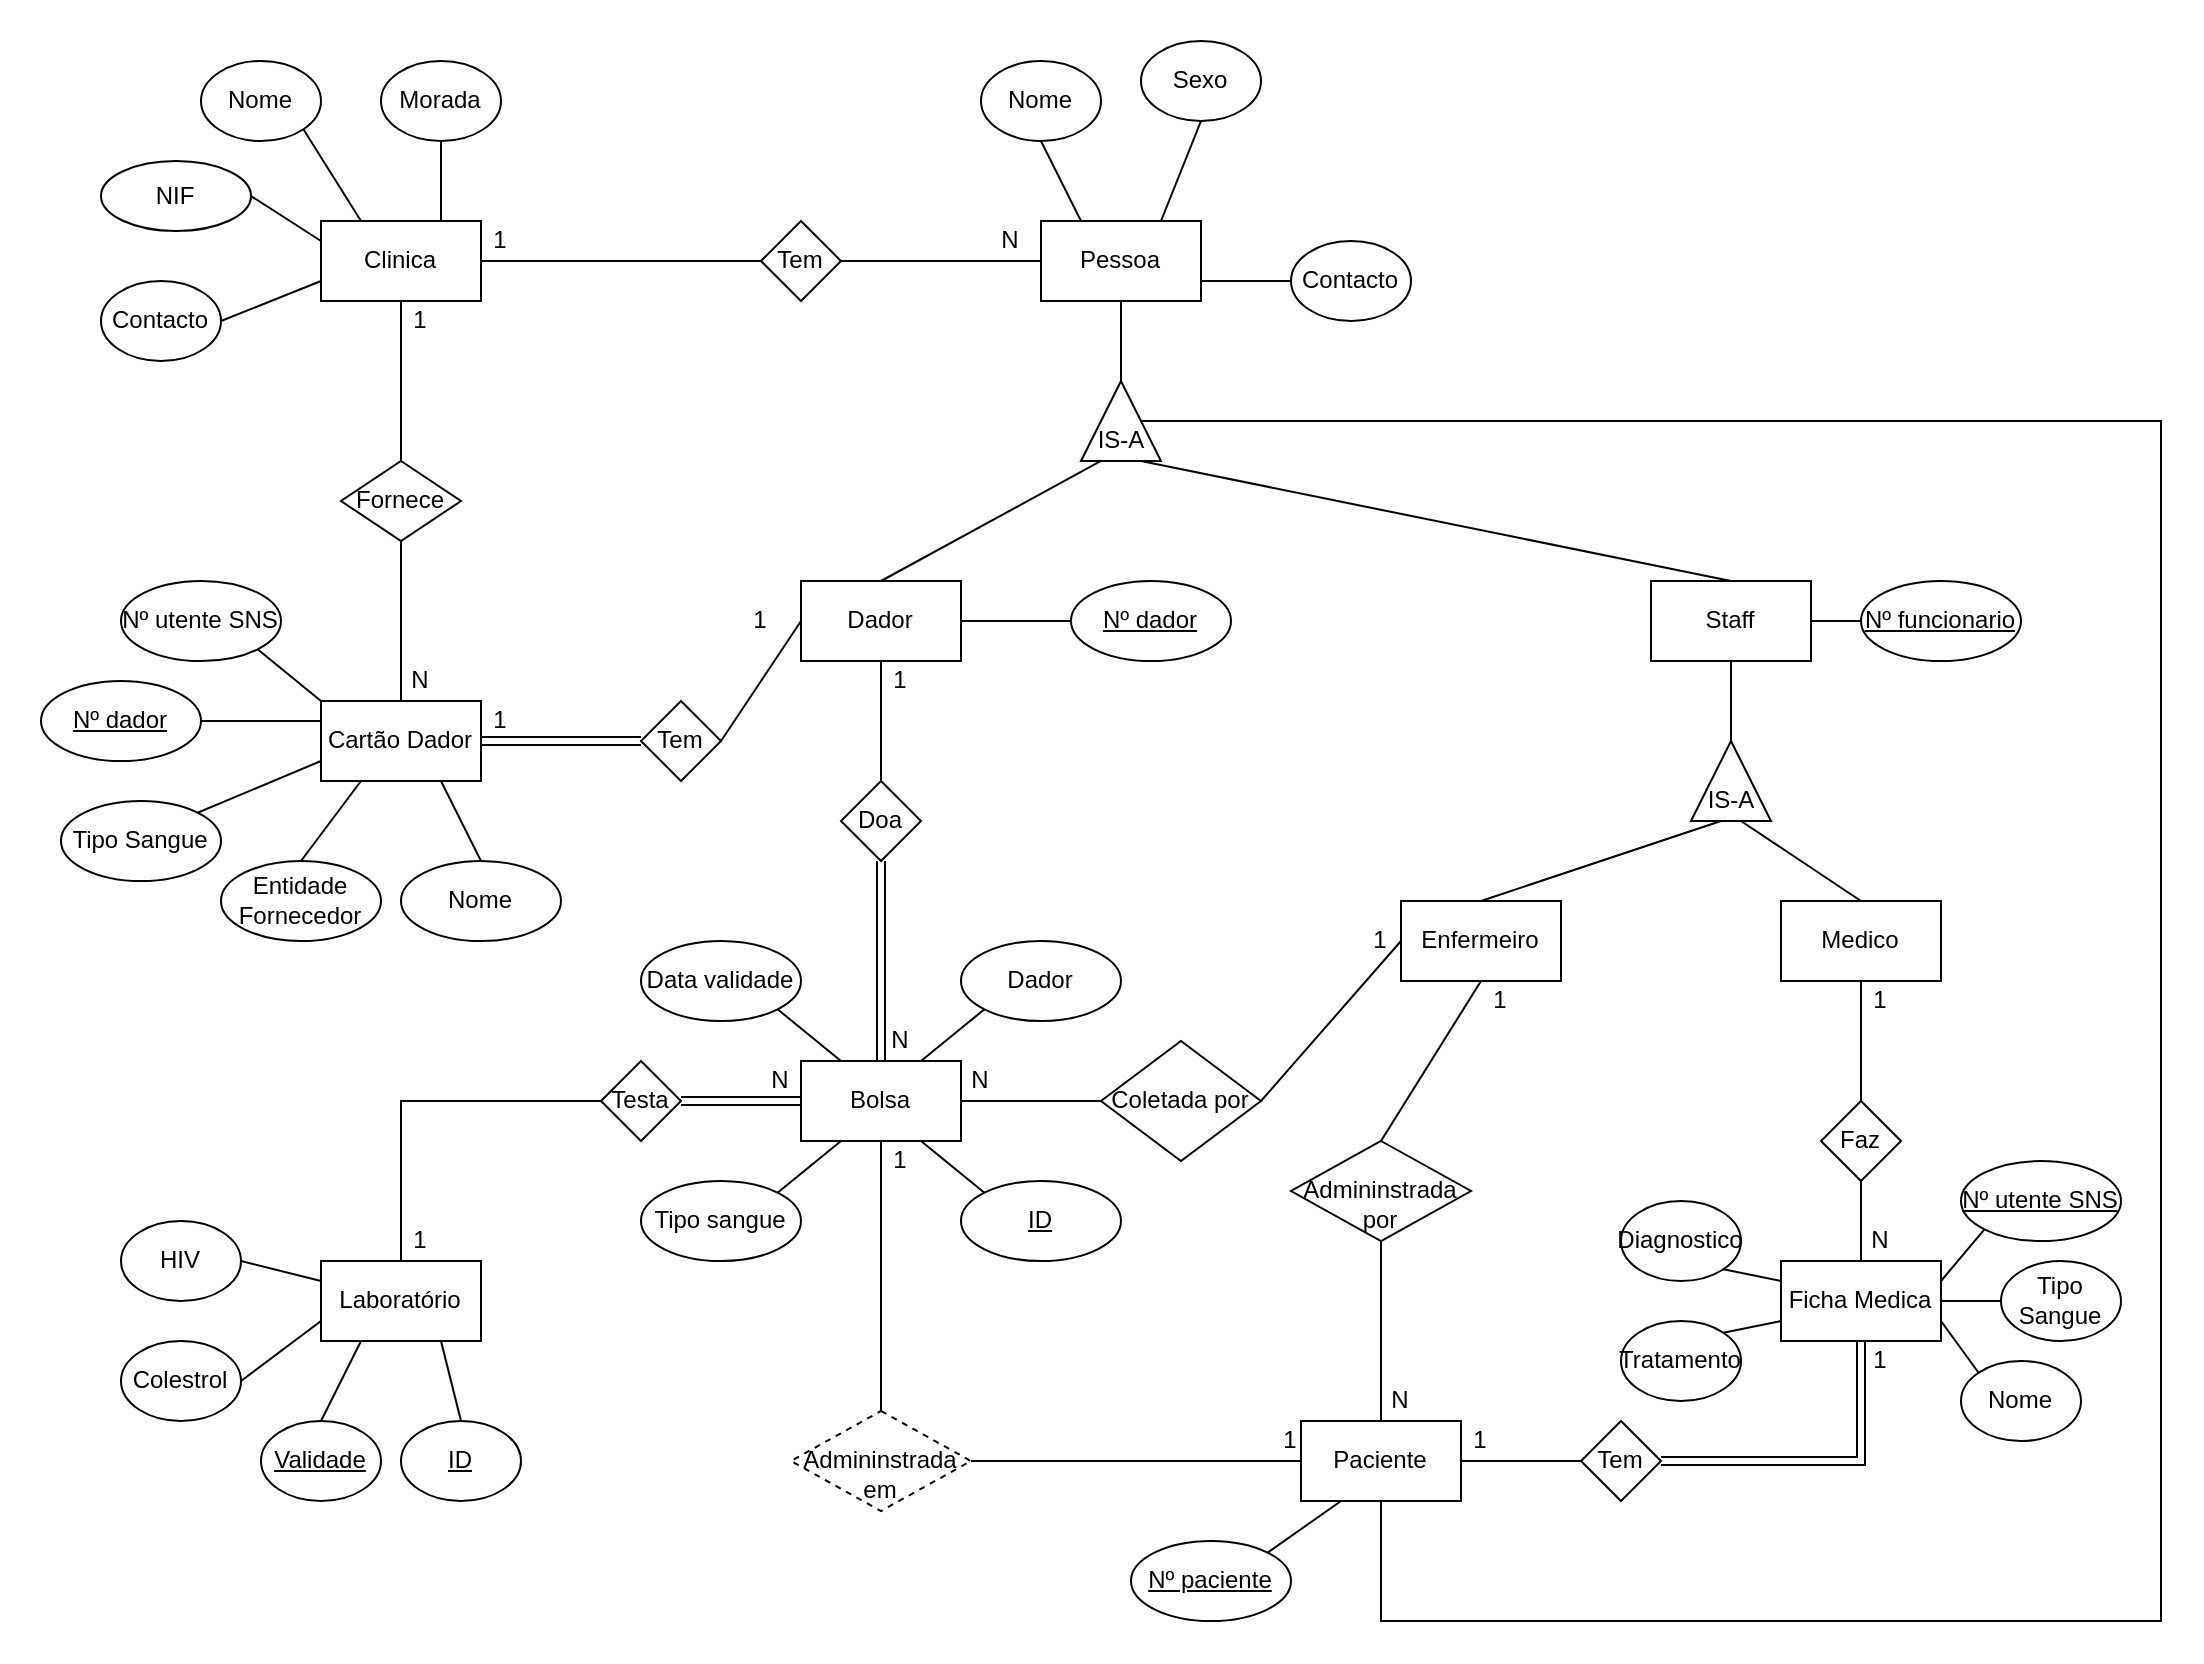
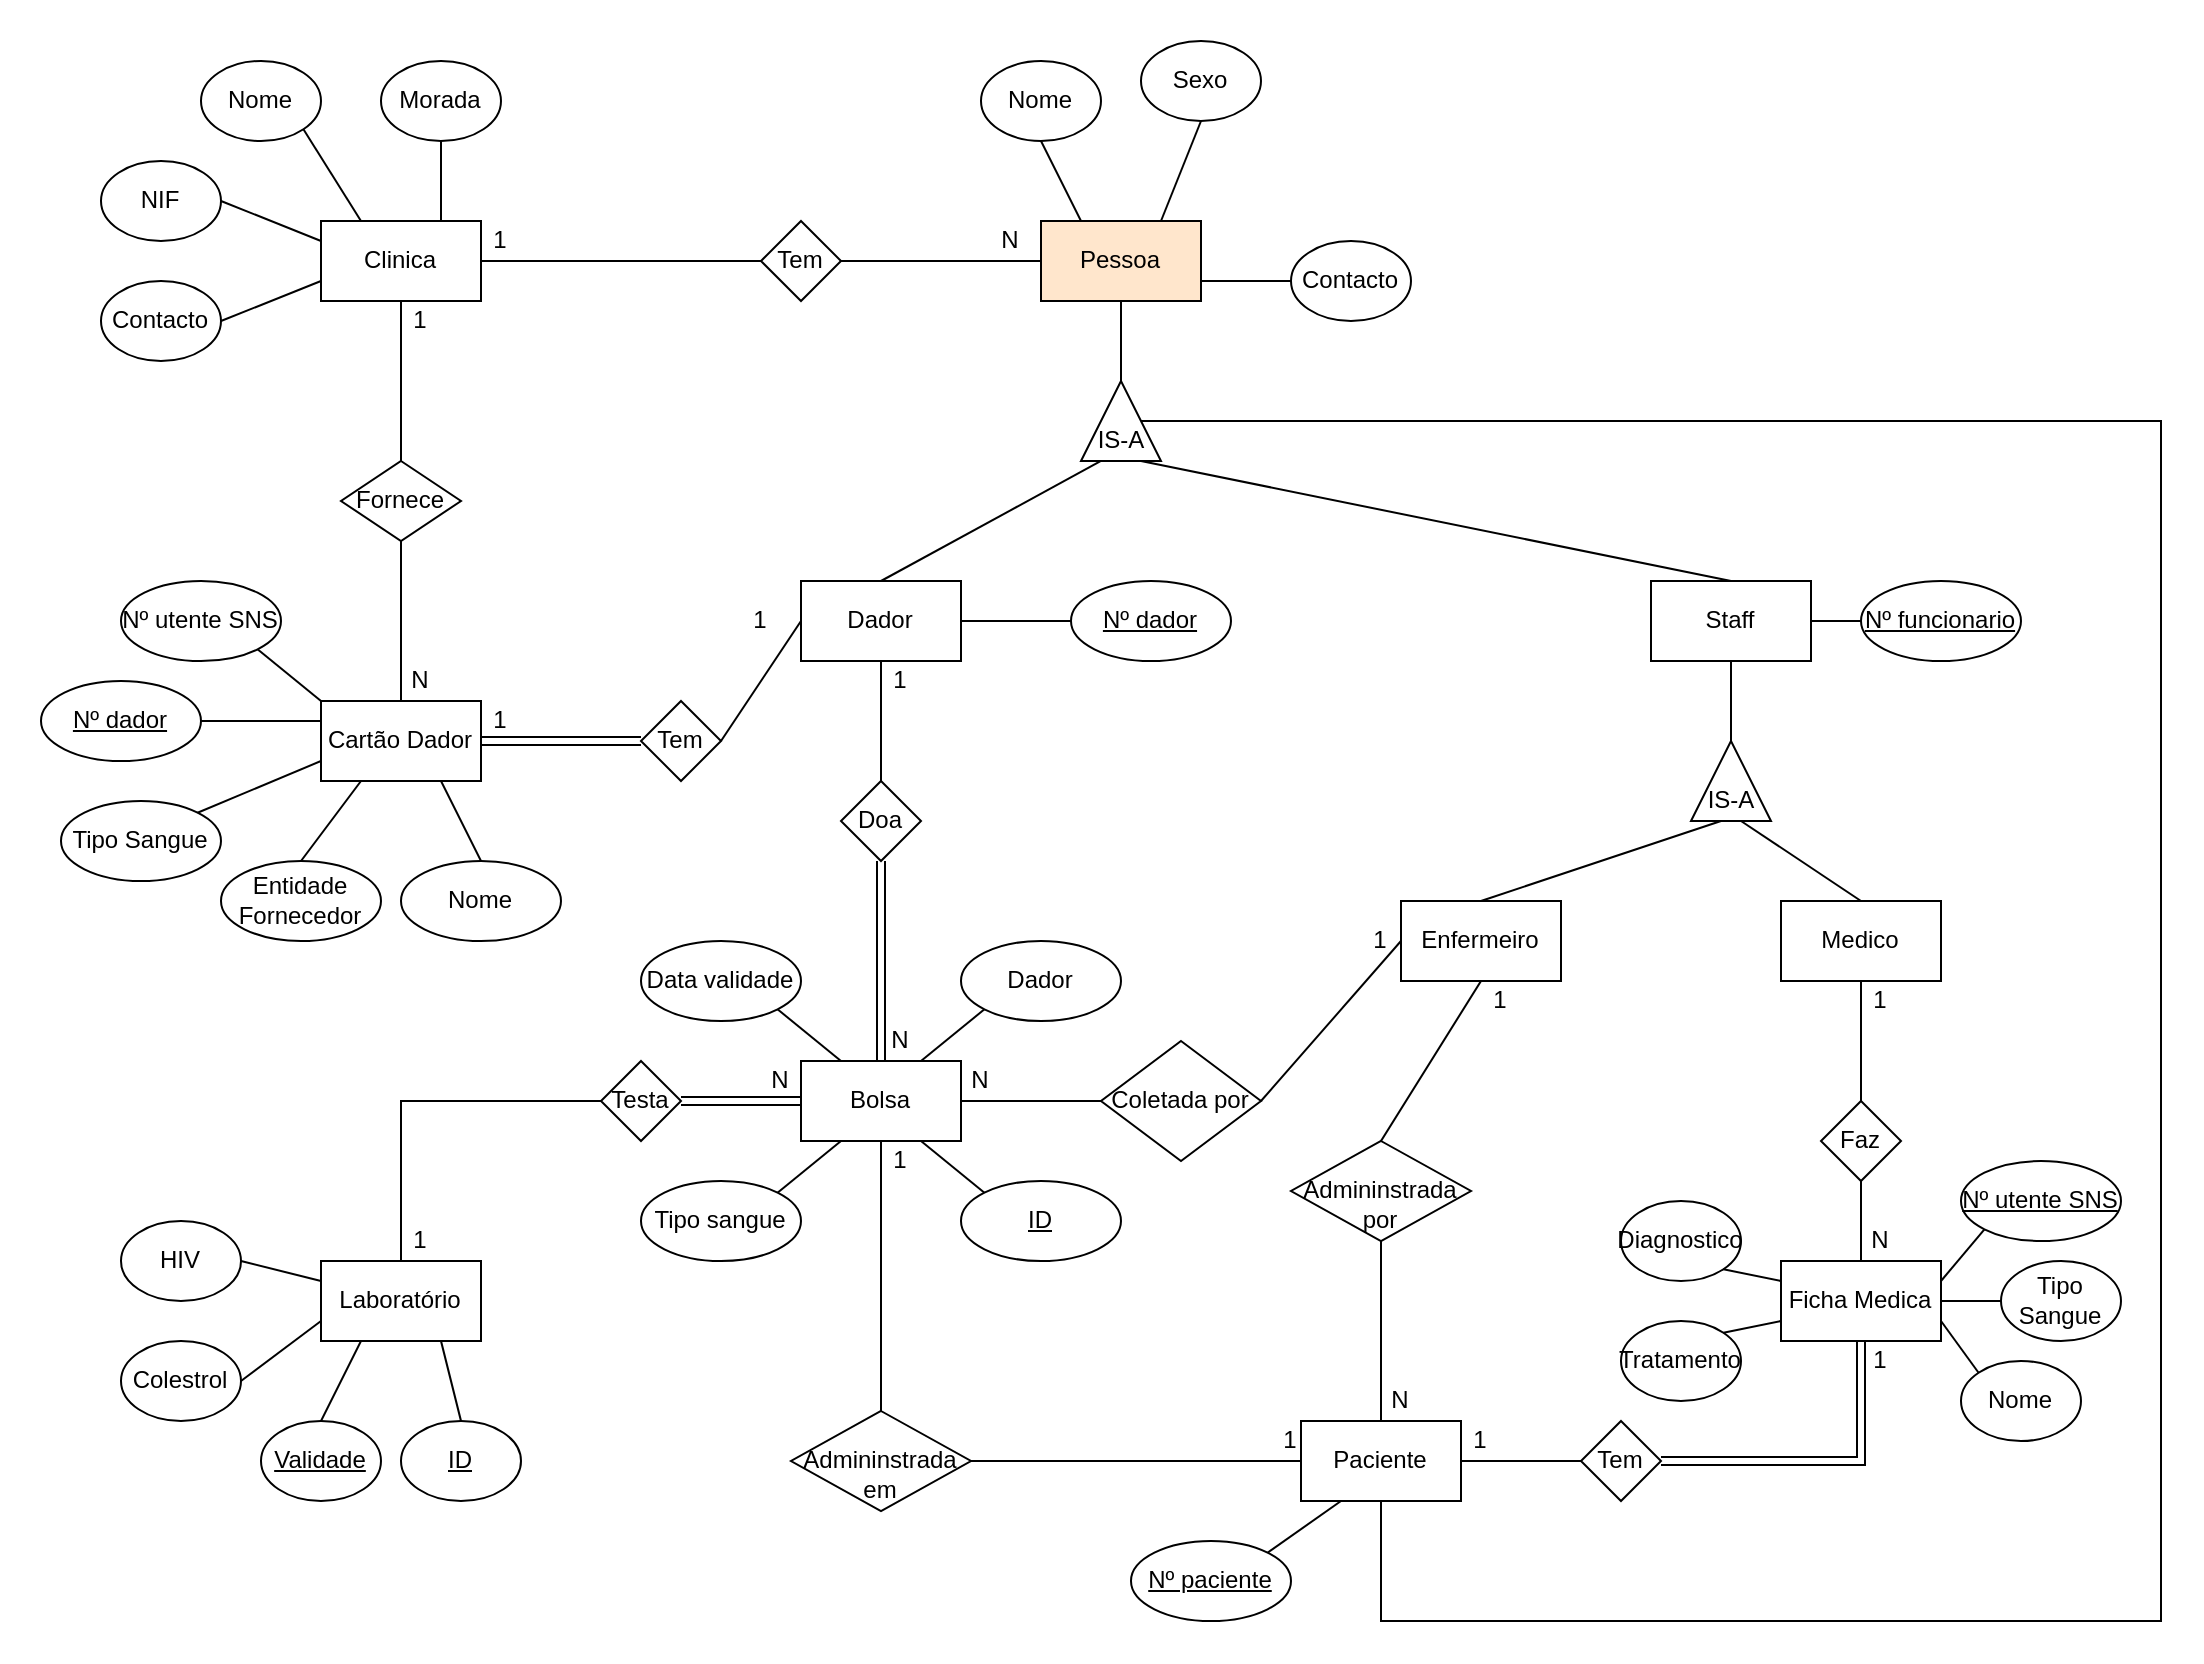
(176, 196) -> (161, 201)
(1121, 261) -> (1121, 261)
(881, 1461) -> (881, 1461)
